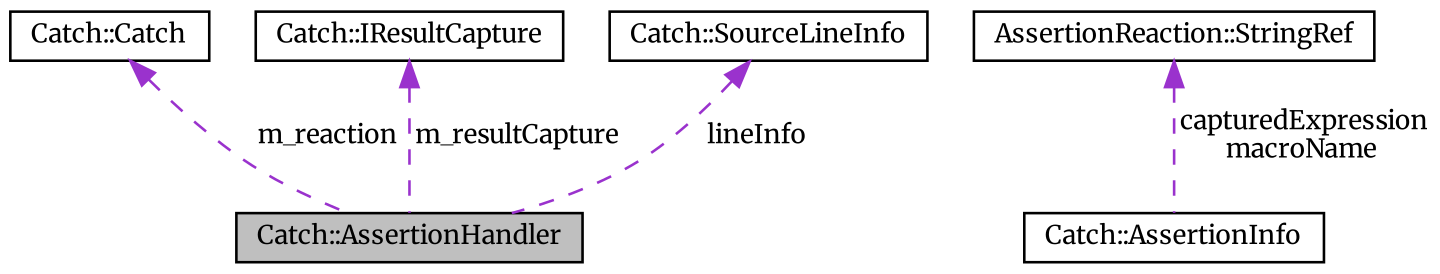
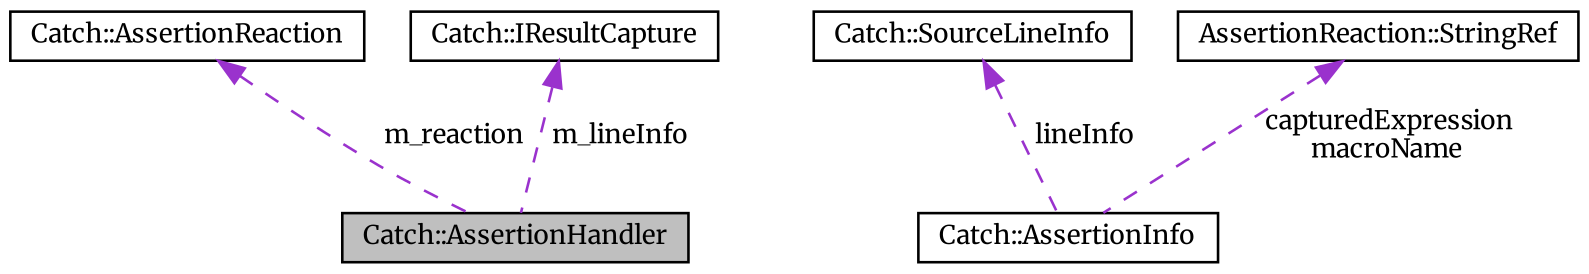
(110, 36) -> (187, 36)
(515, 137) -> (617, 137)
(633, 165) -> (1026, 149)
